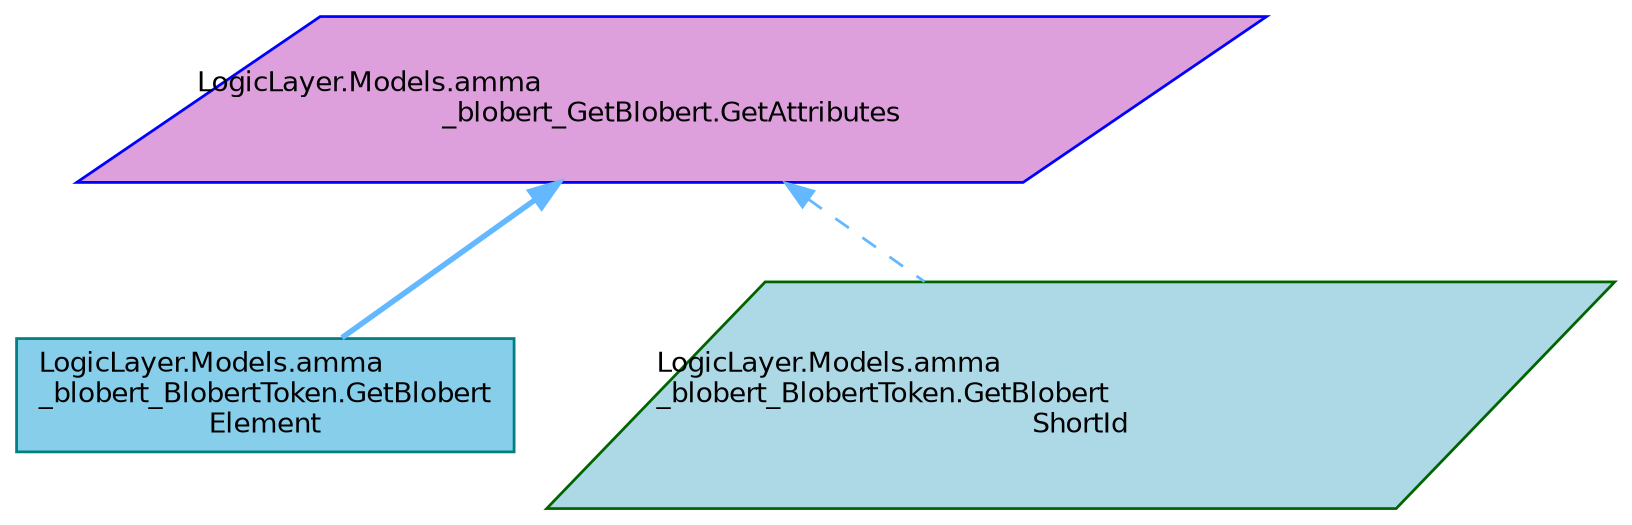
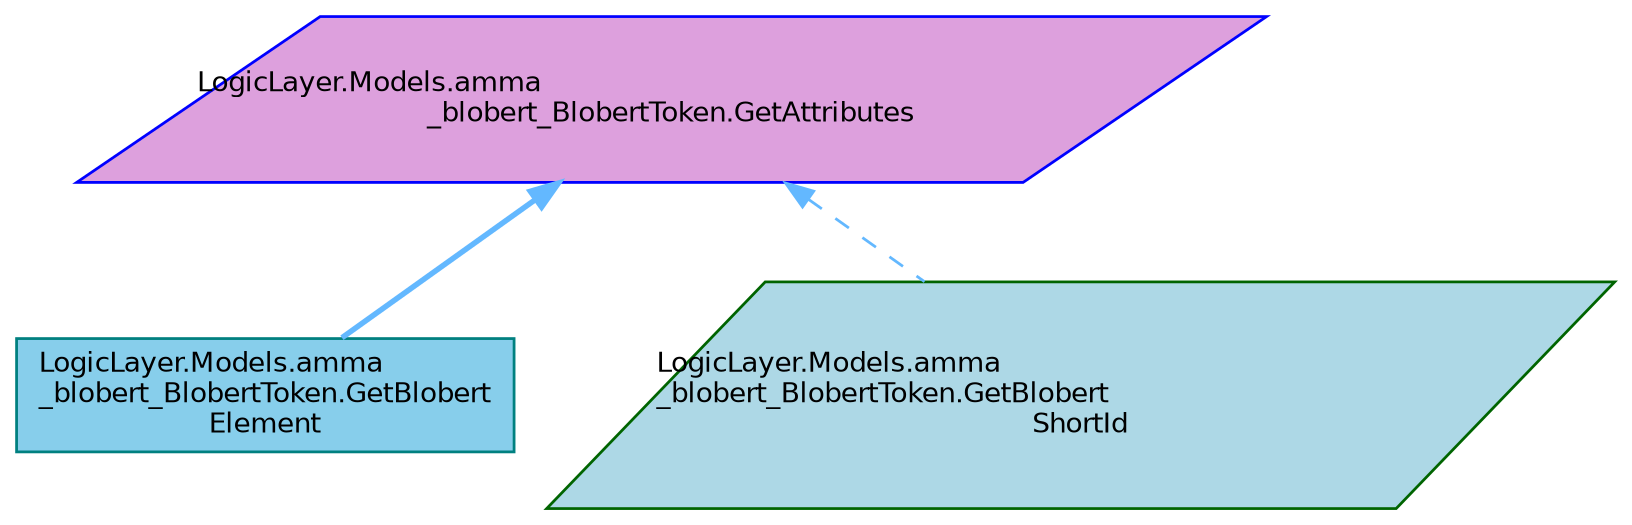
(672, 100) -> (672, 100)
